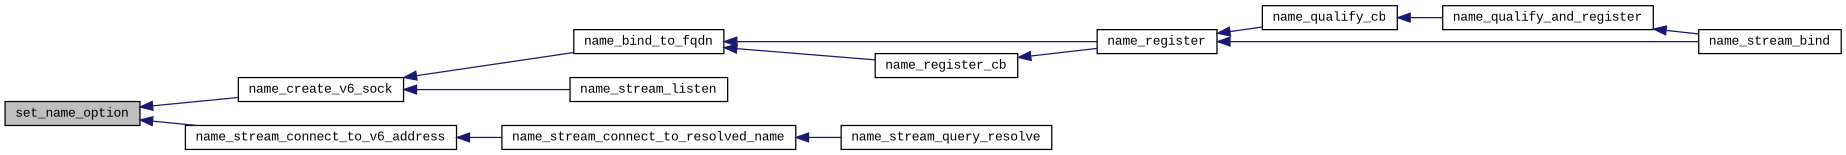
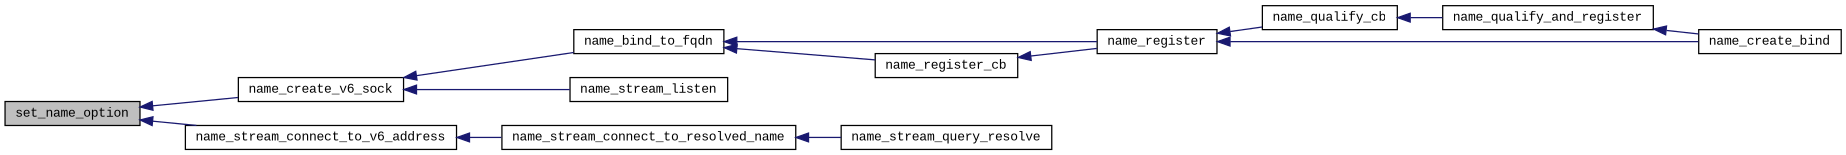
(1770, 42) -> (1770, 42)
